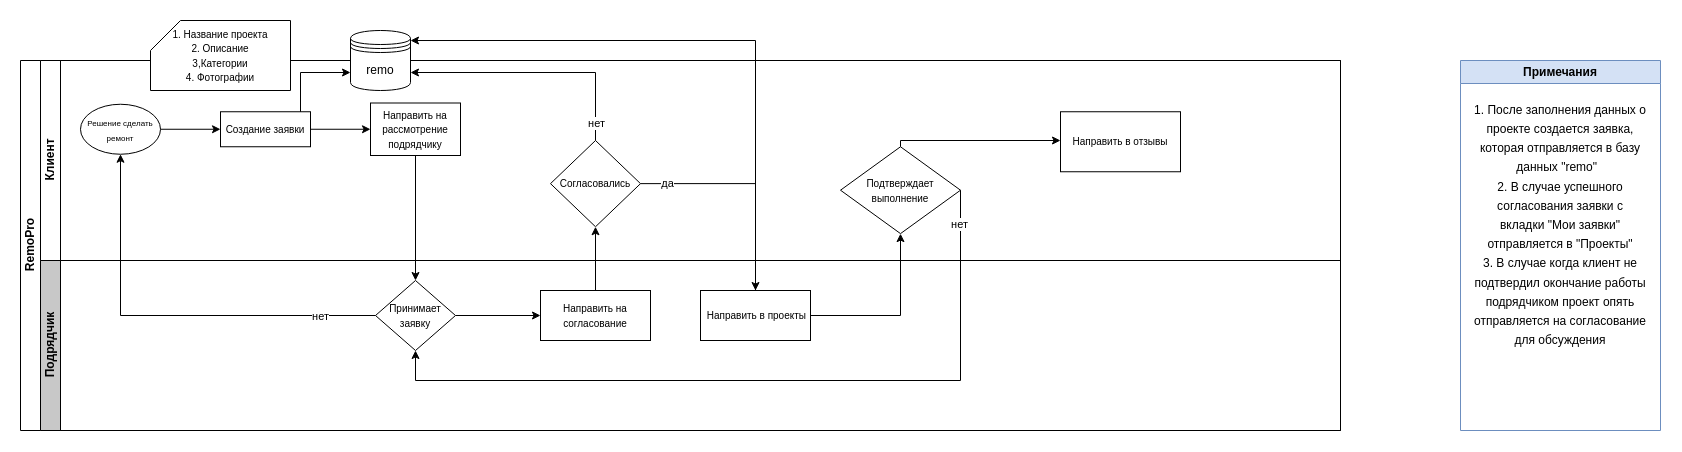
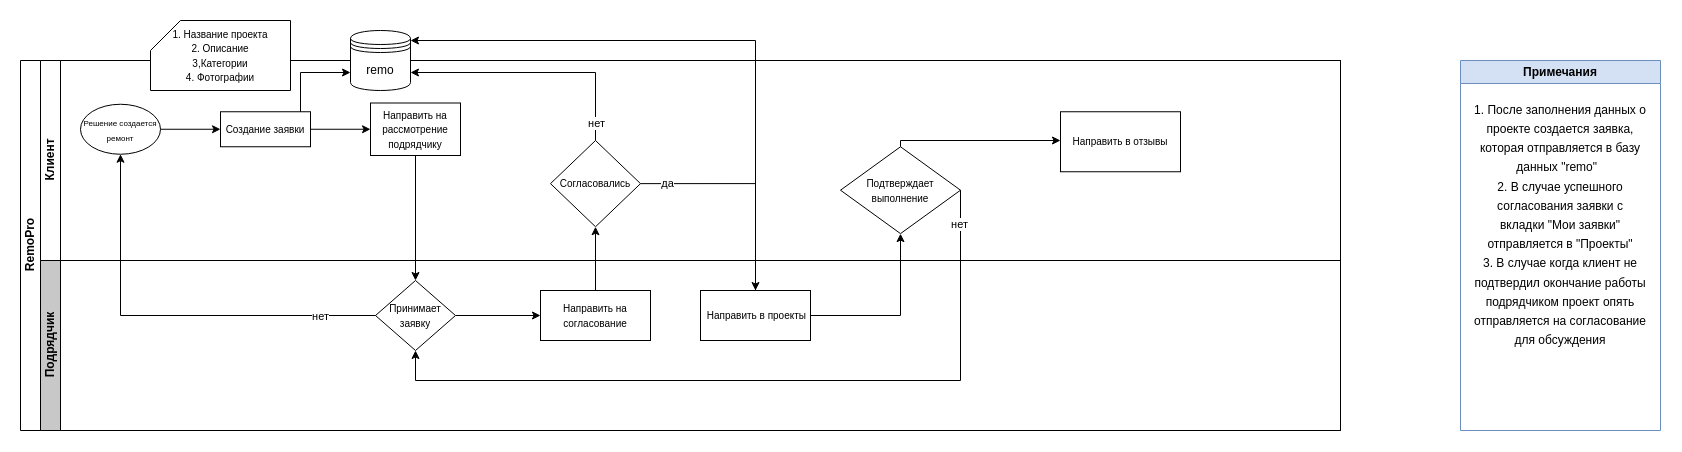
(121, 130) -> (121, 130)
